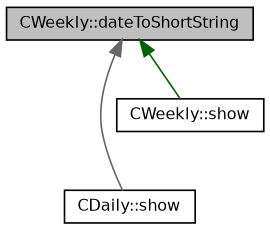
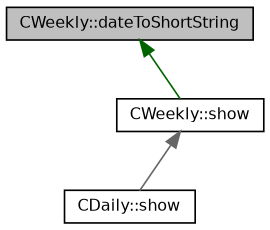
(101, 124) -> (155, 168)
